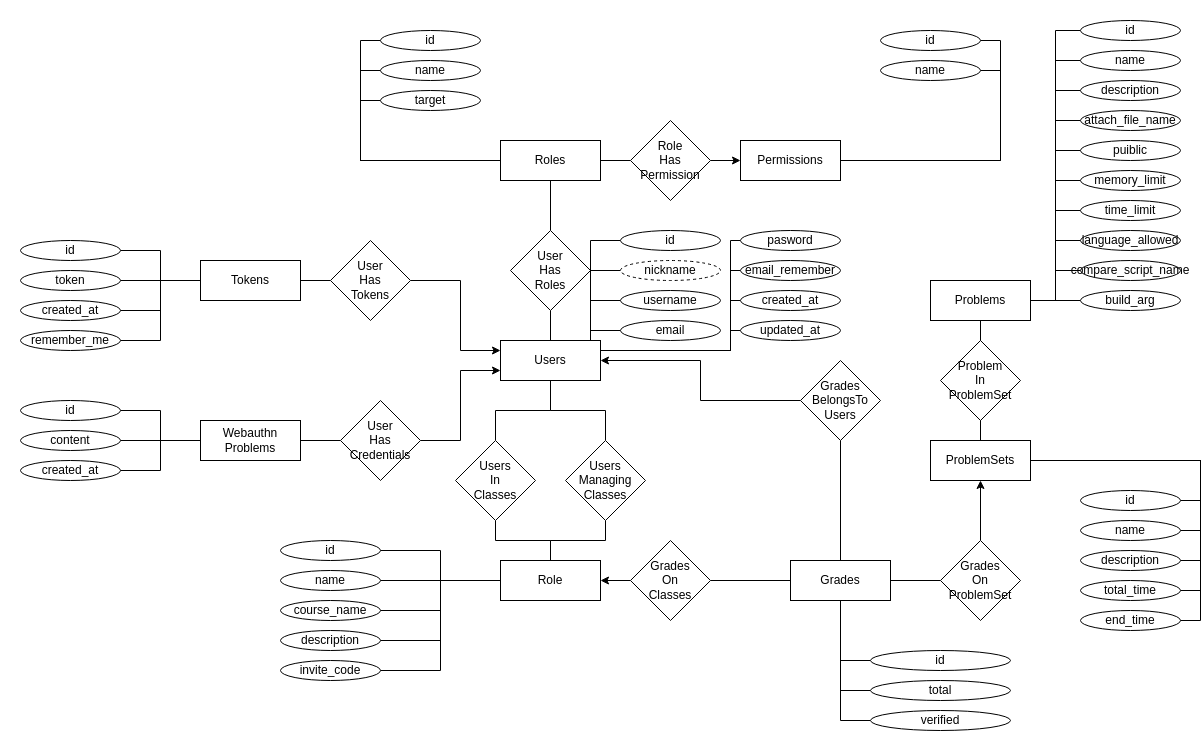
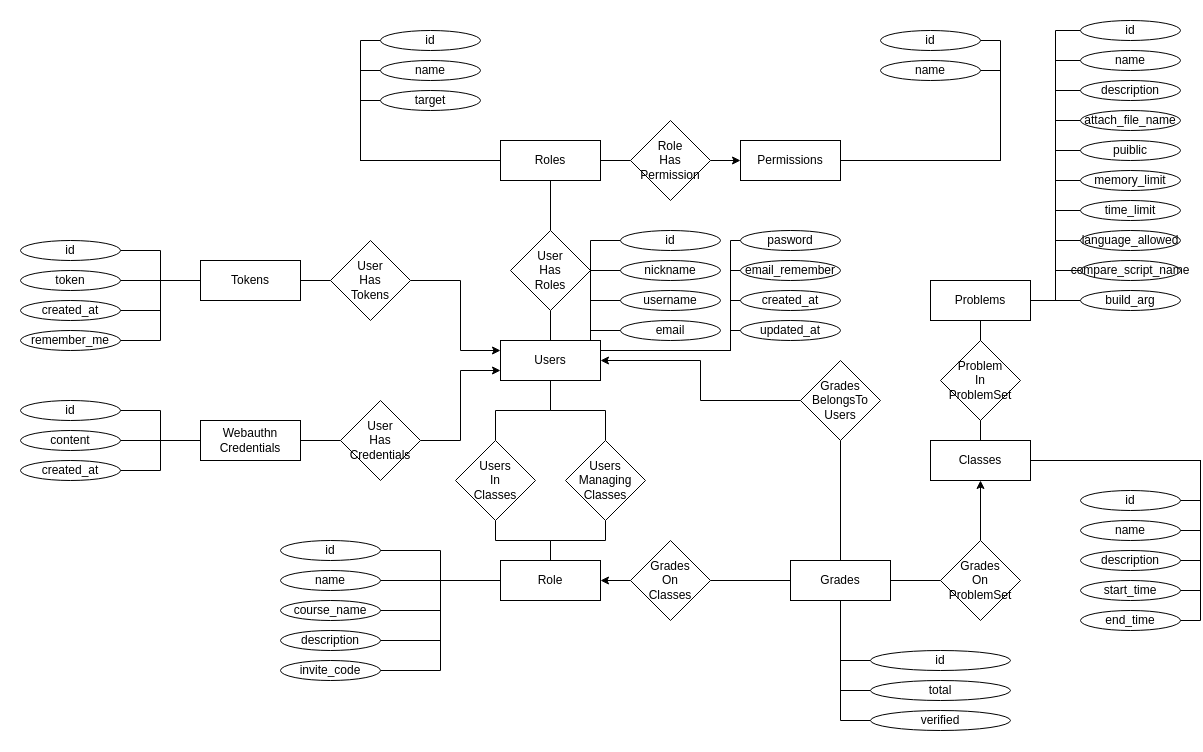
(671, 271) -> (671, 271)
(251, 441) -> (251, 441)
(981, 461) -> (981, 461)
(1131, 591) -> (1131, 591)
